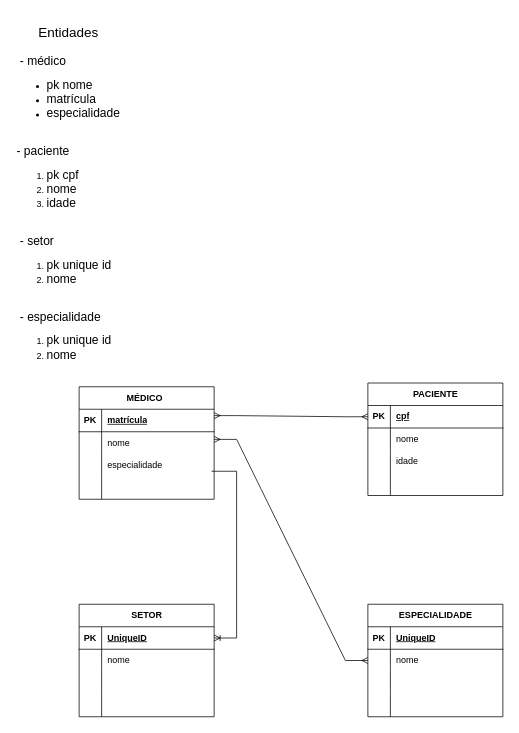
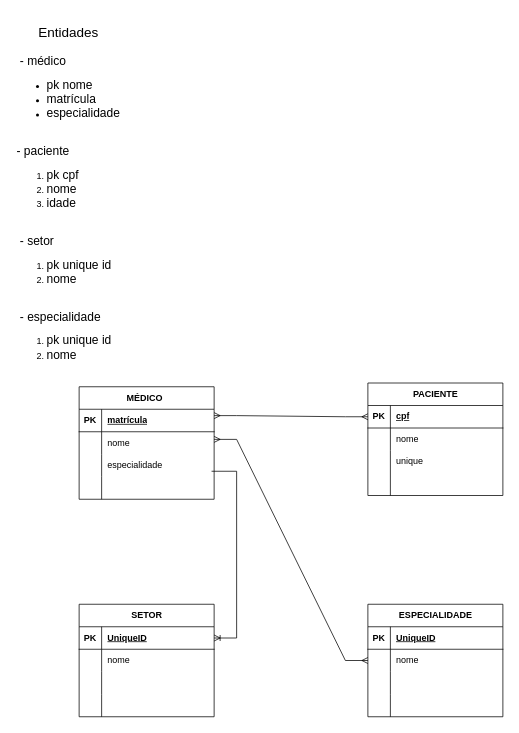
(408, 462) -> (410, 462)
